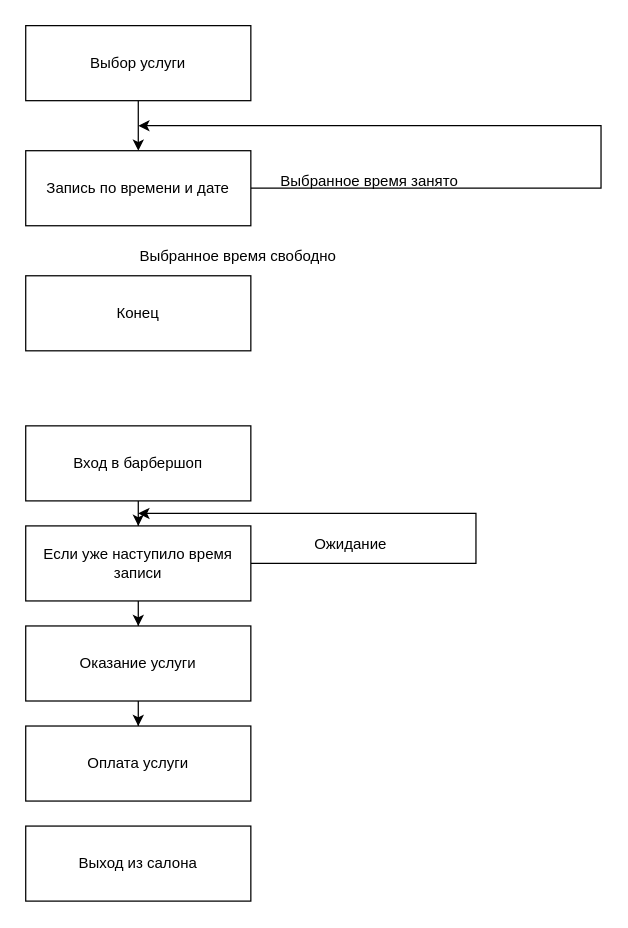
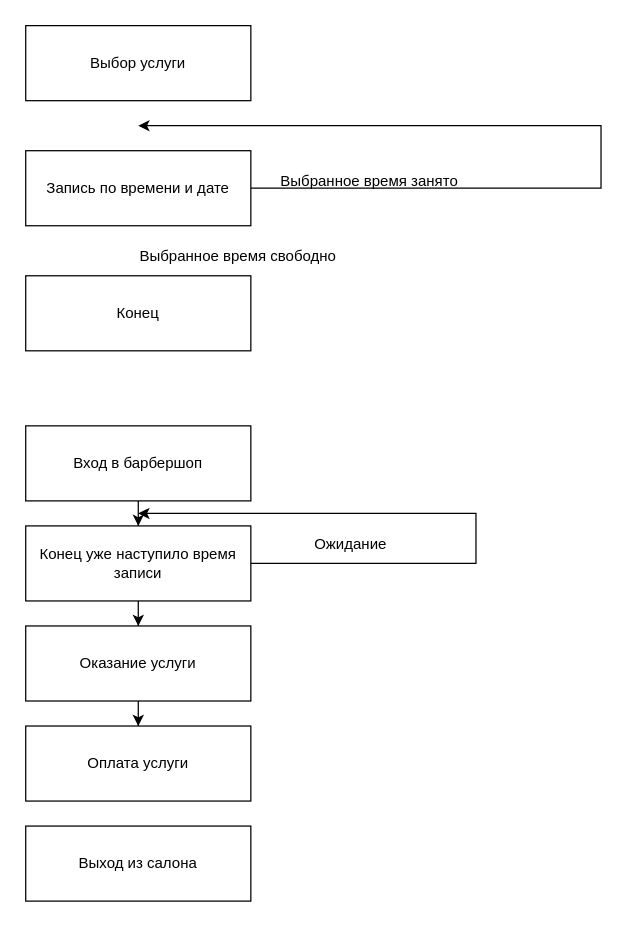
(138, 122) -> none
(138, 563) -> (138, 563)
